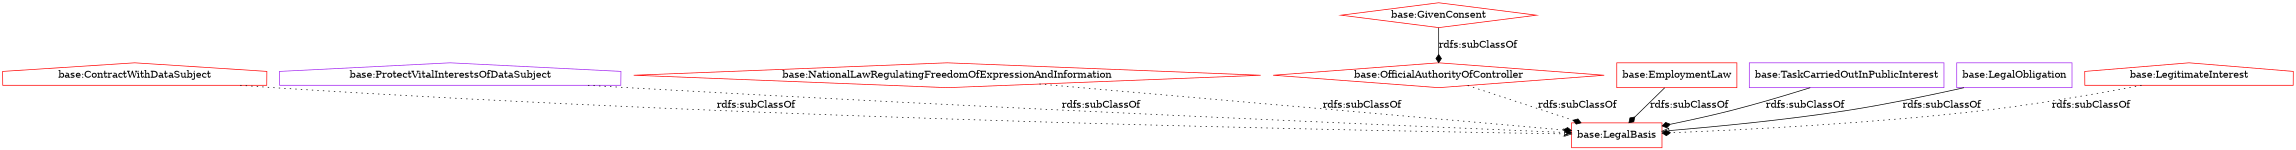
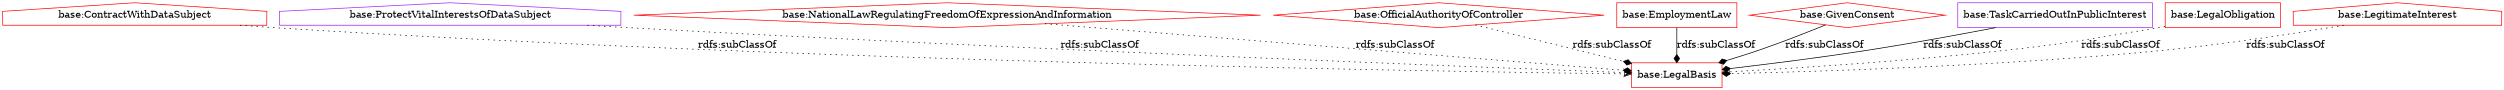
(1439, 41) -> (1777, 44)
(2014, 75) -> (2223, 15)
(1817, 115) -> (1948, 56)
